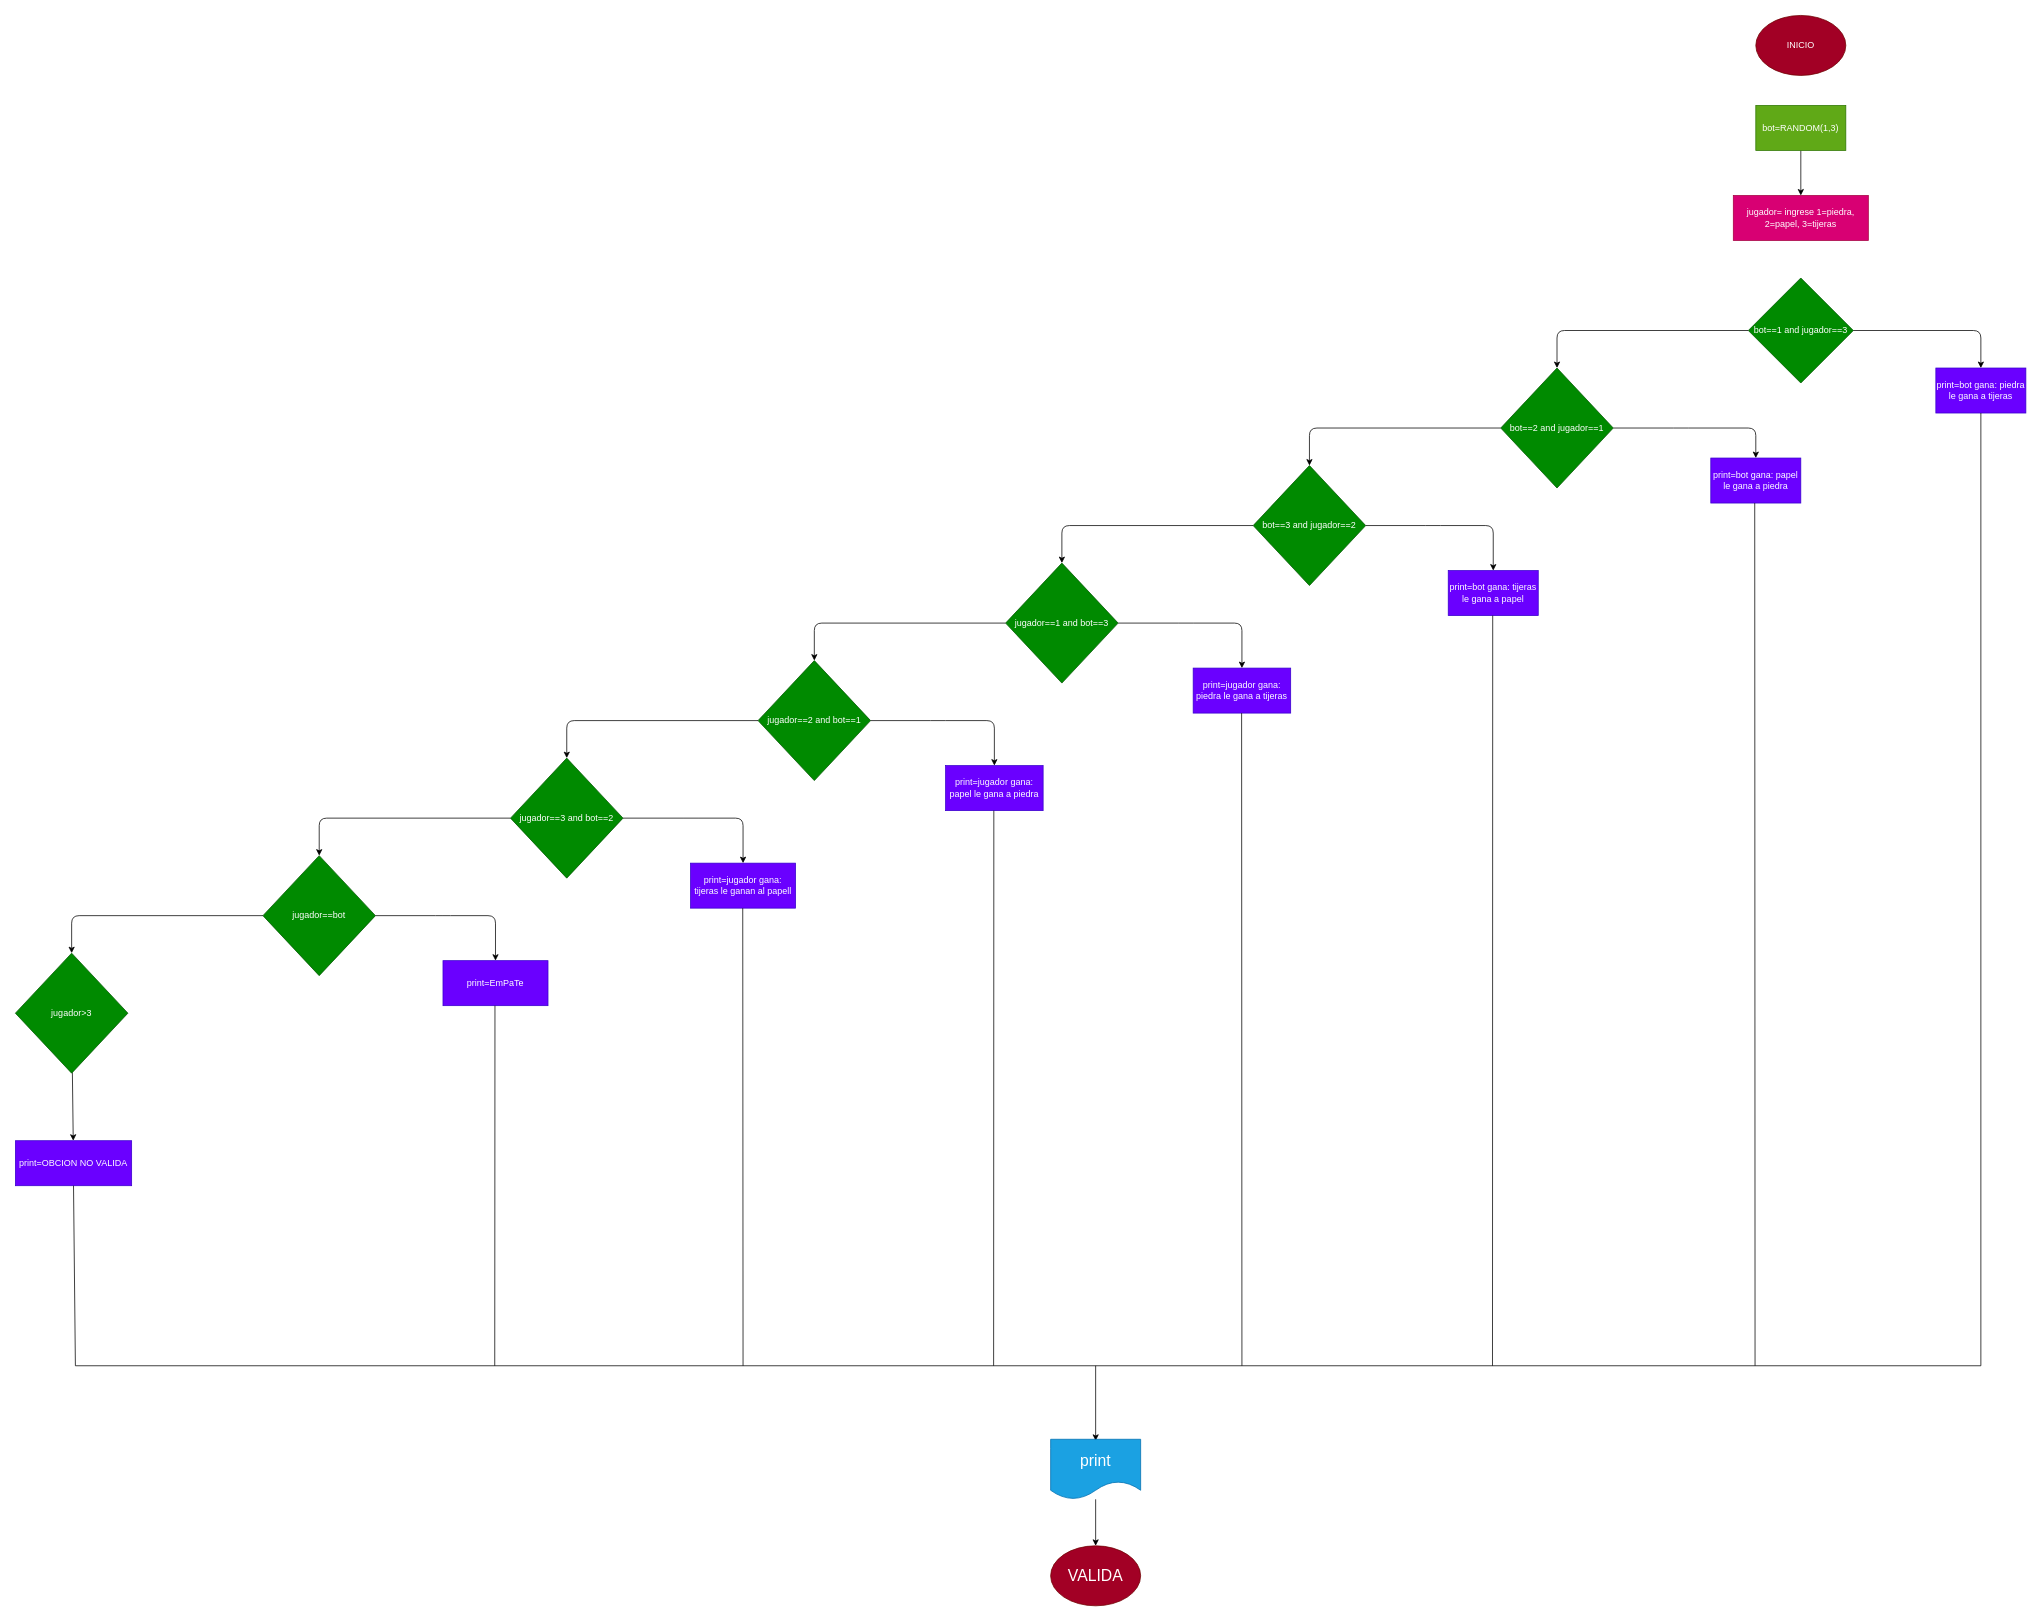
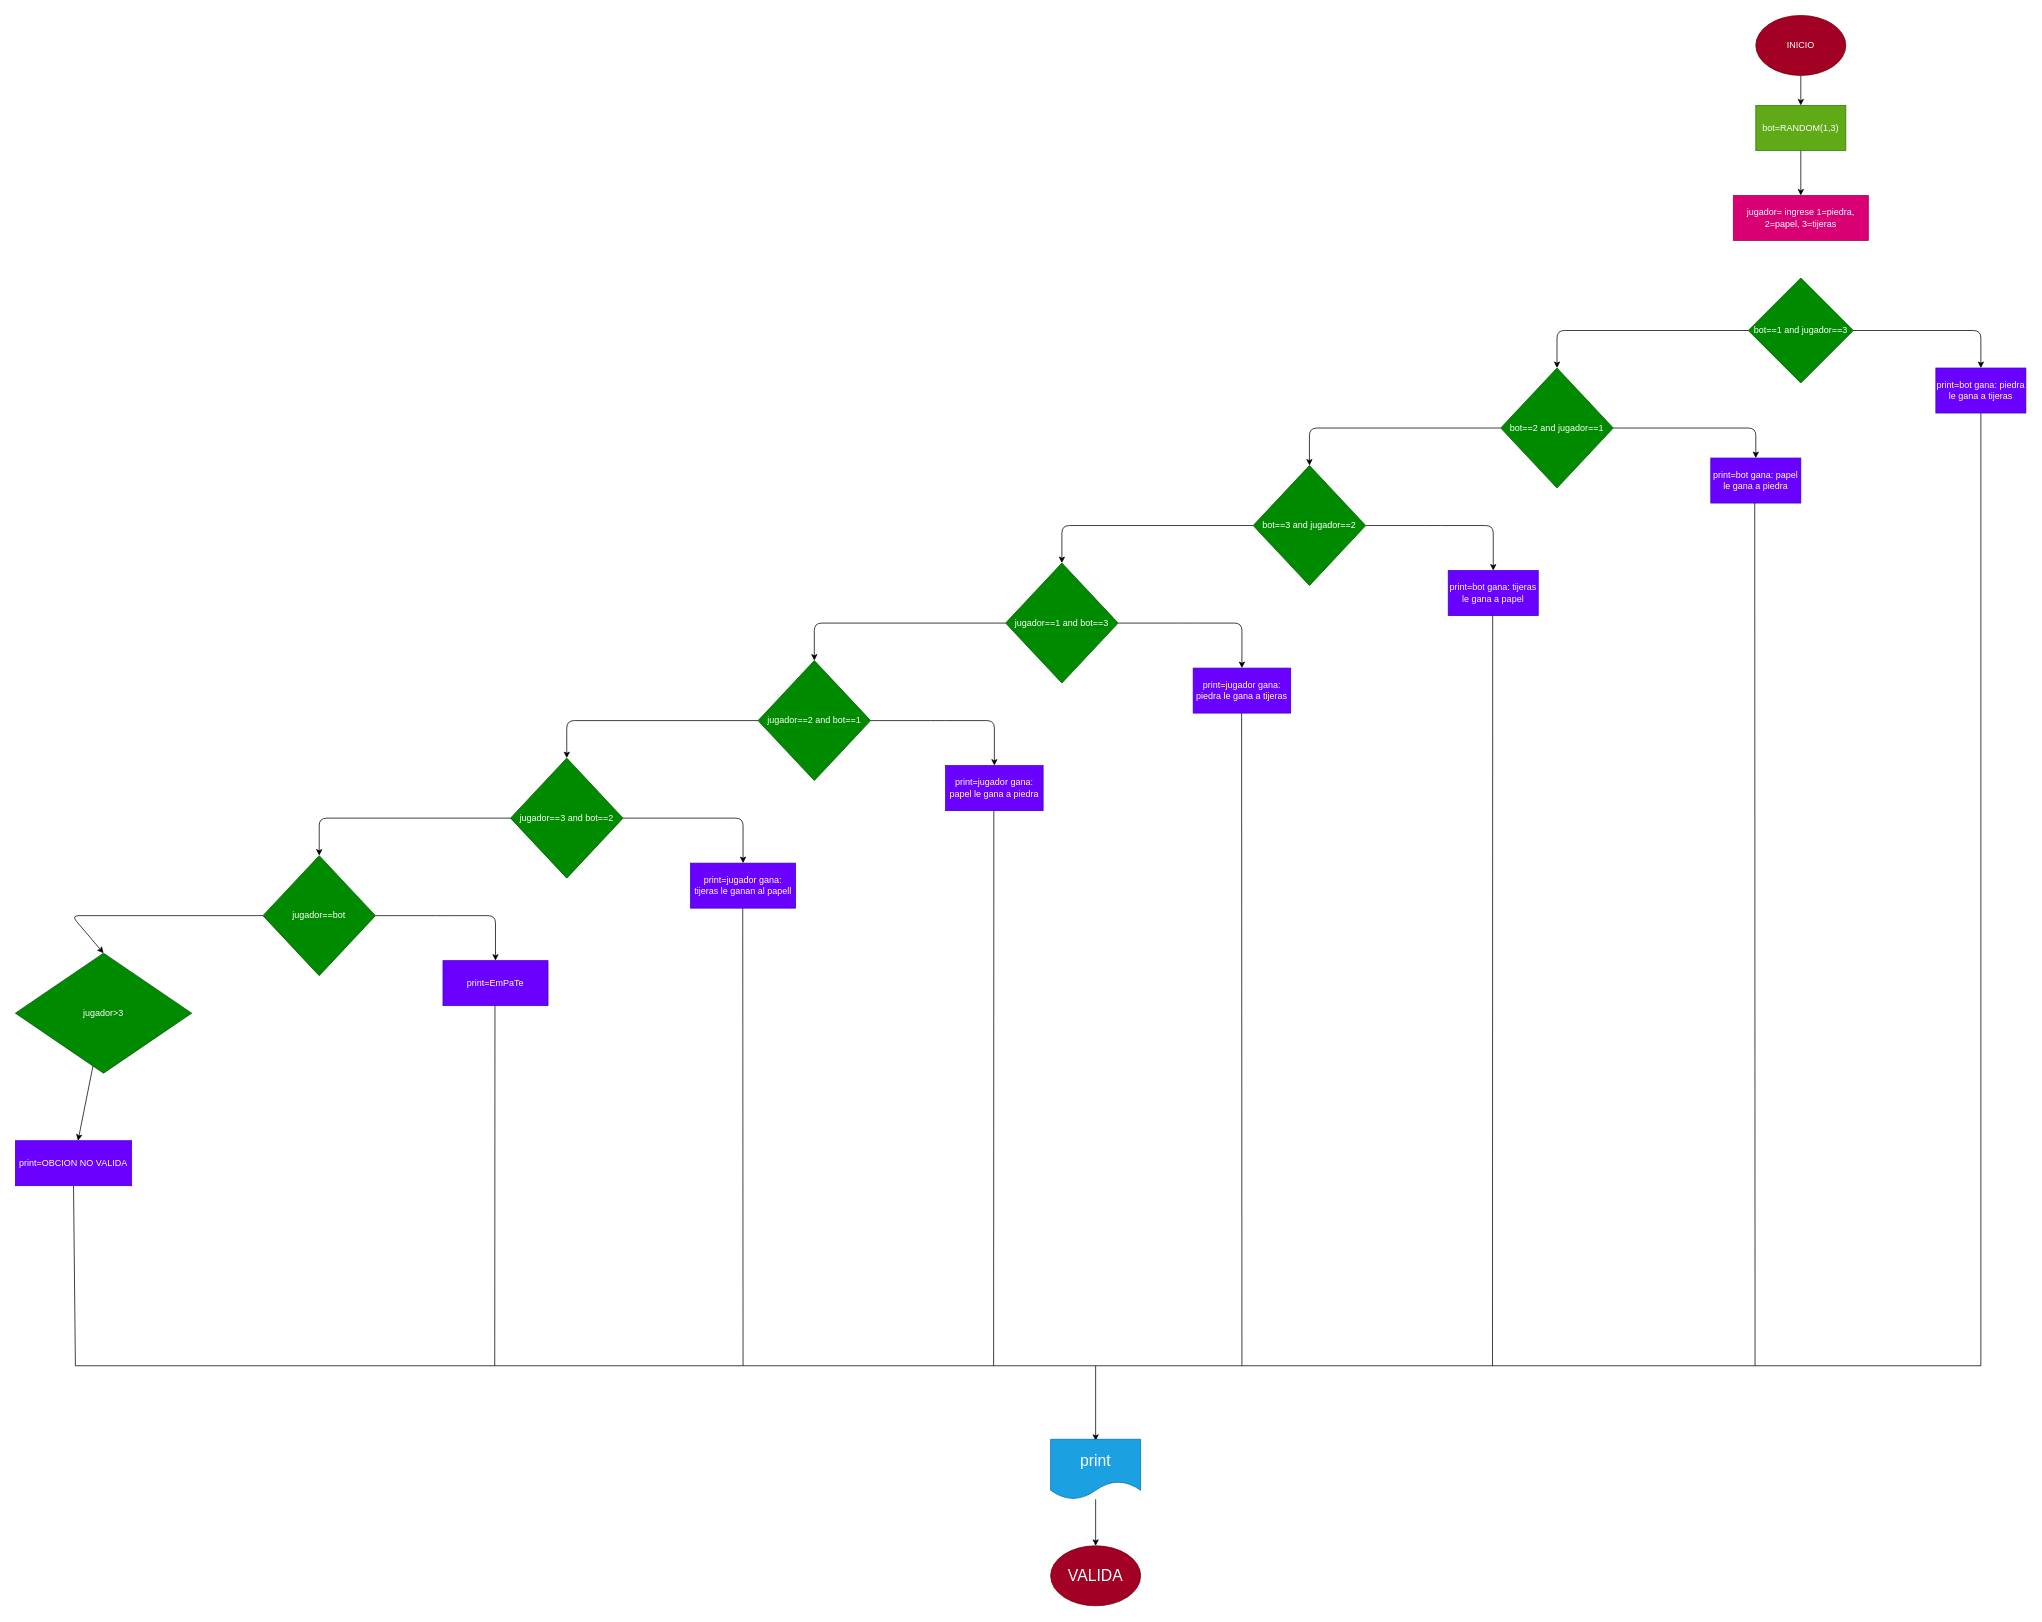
none -> (1800, 87)
(72, 1013) -> (104, 1013)
